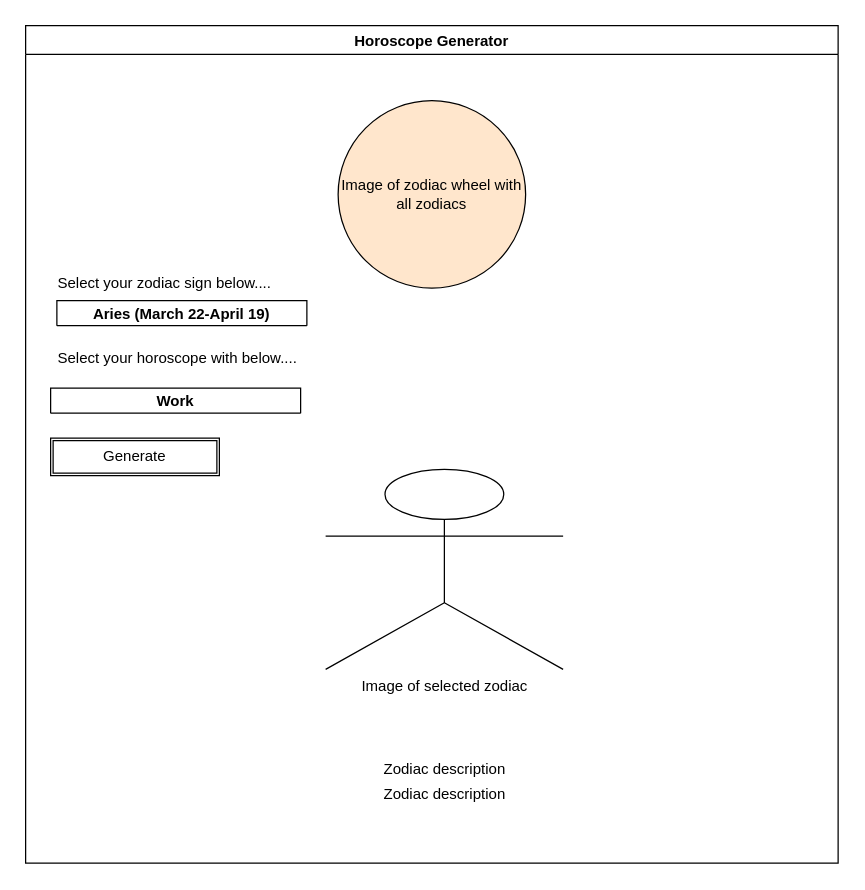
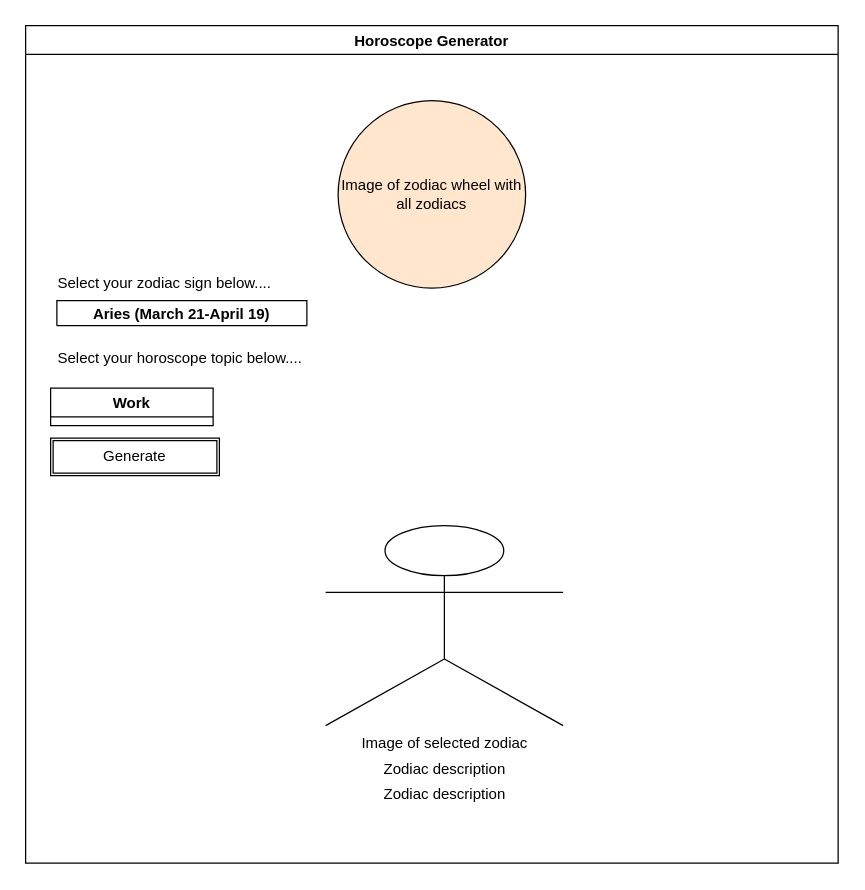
(181, 314) -> (181, 314)
(187, 358) -> (191, 358)
(176, 401) -> (132, 407)
(444, 569) -> (444, 626)
